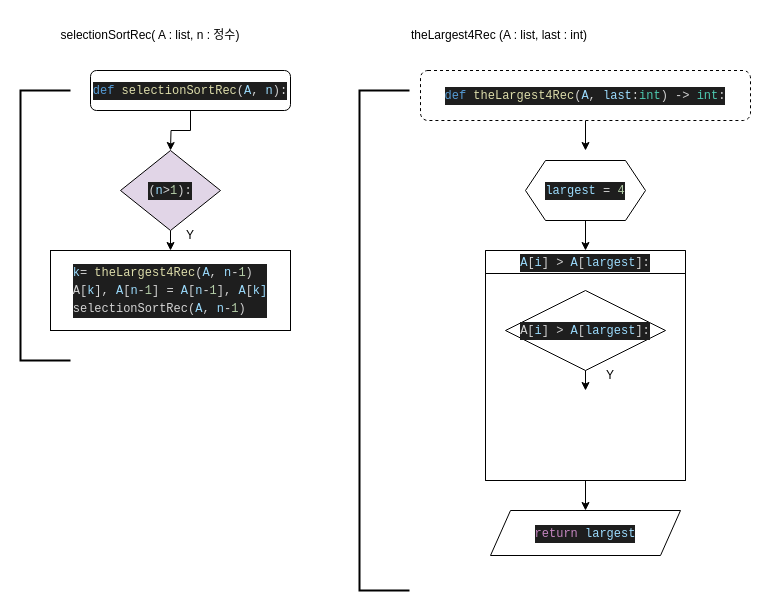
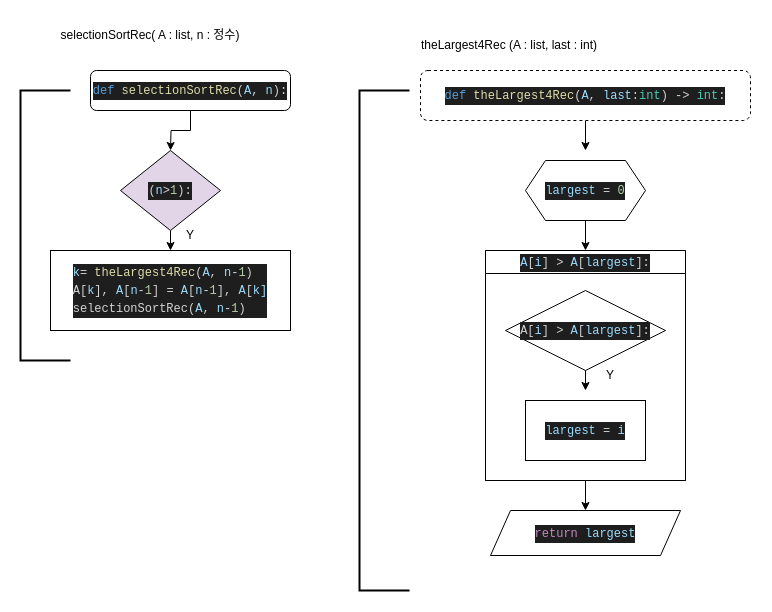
(500, 36) -> (510, 46)
(586, 191) -> (586, 191)
none -> (586, 431)
